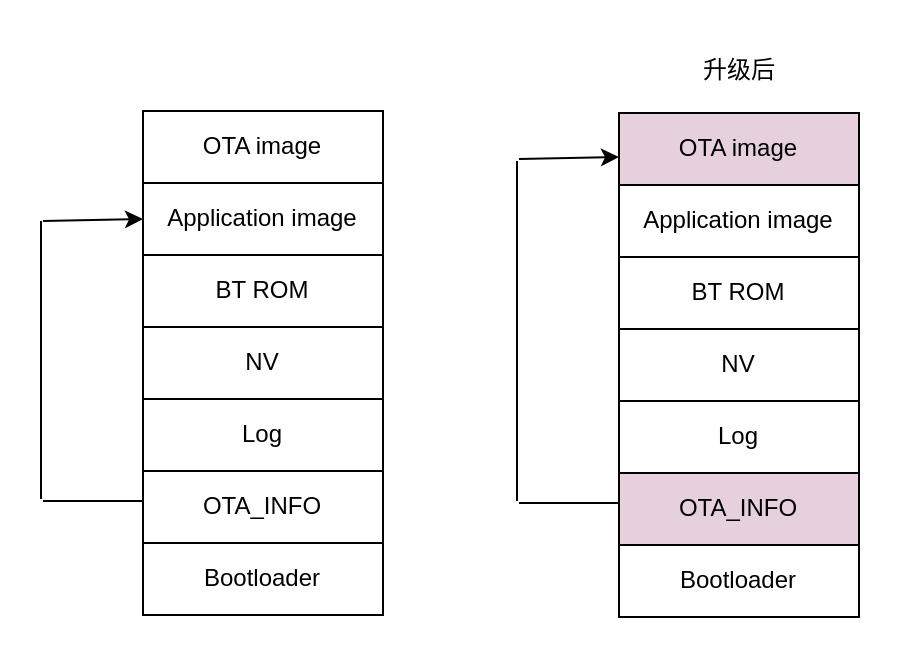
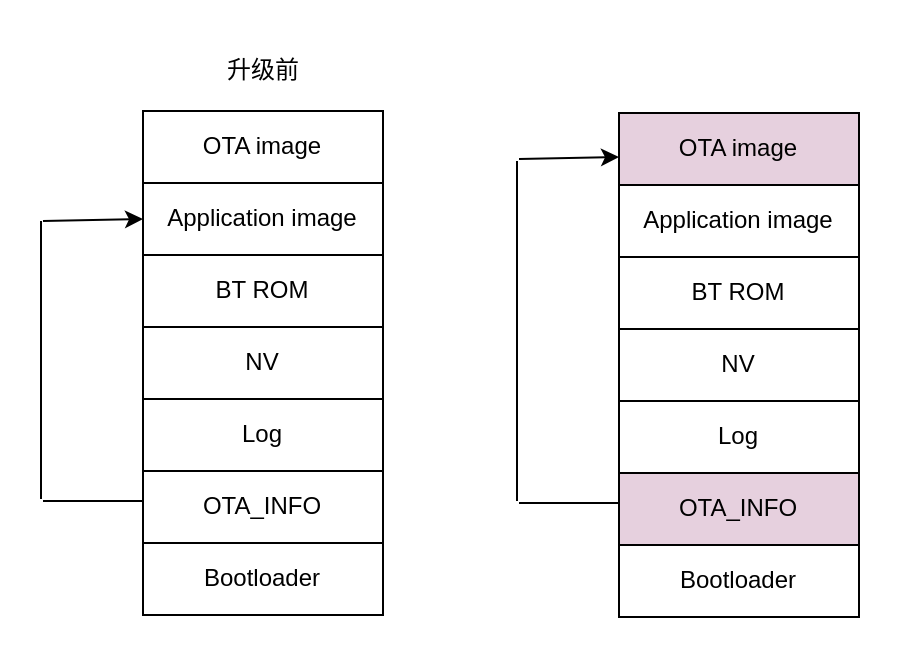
none -> (263, 71)
(739, 71) -> none
